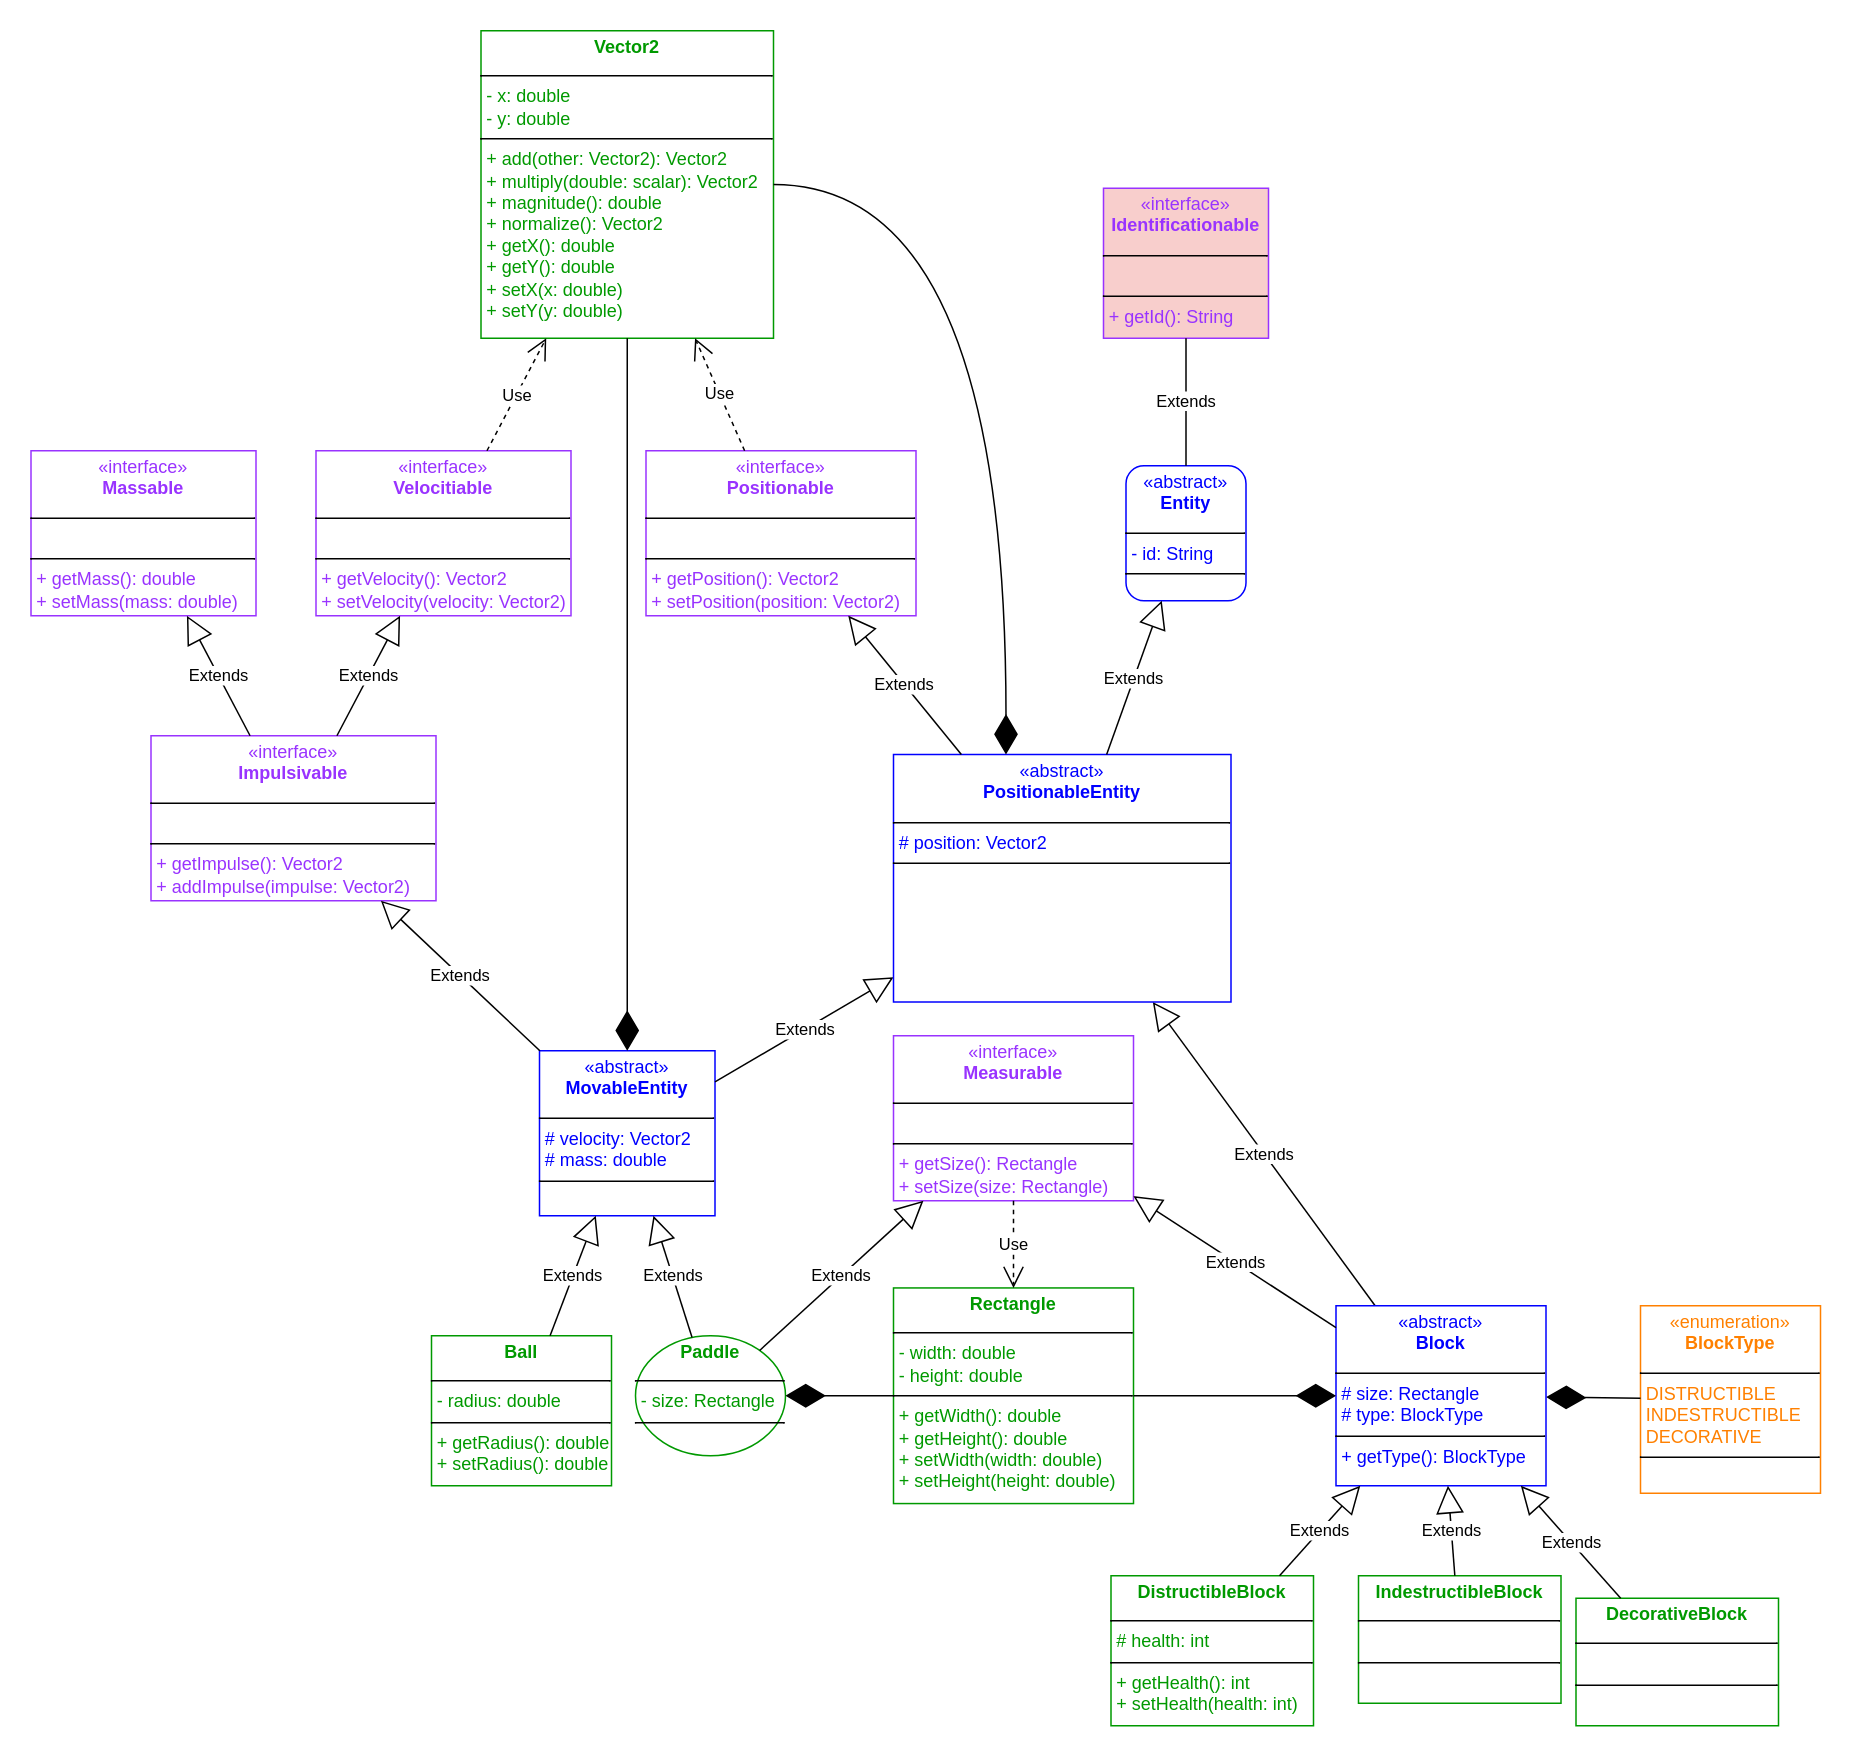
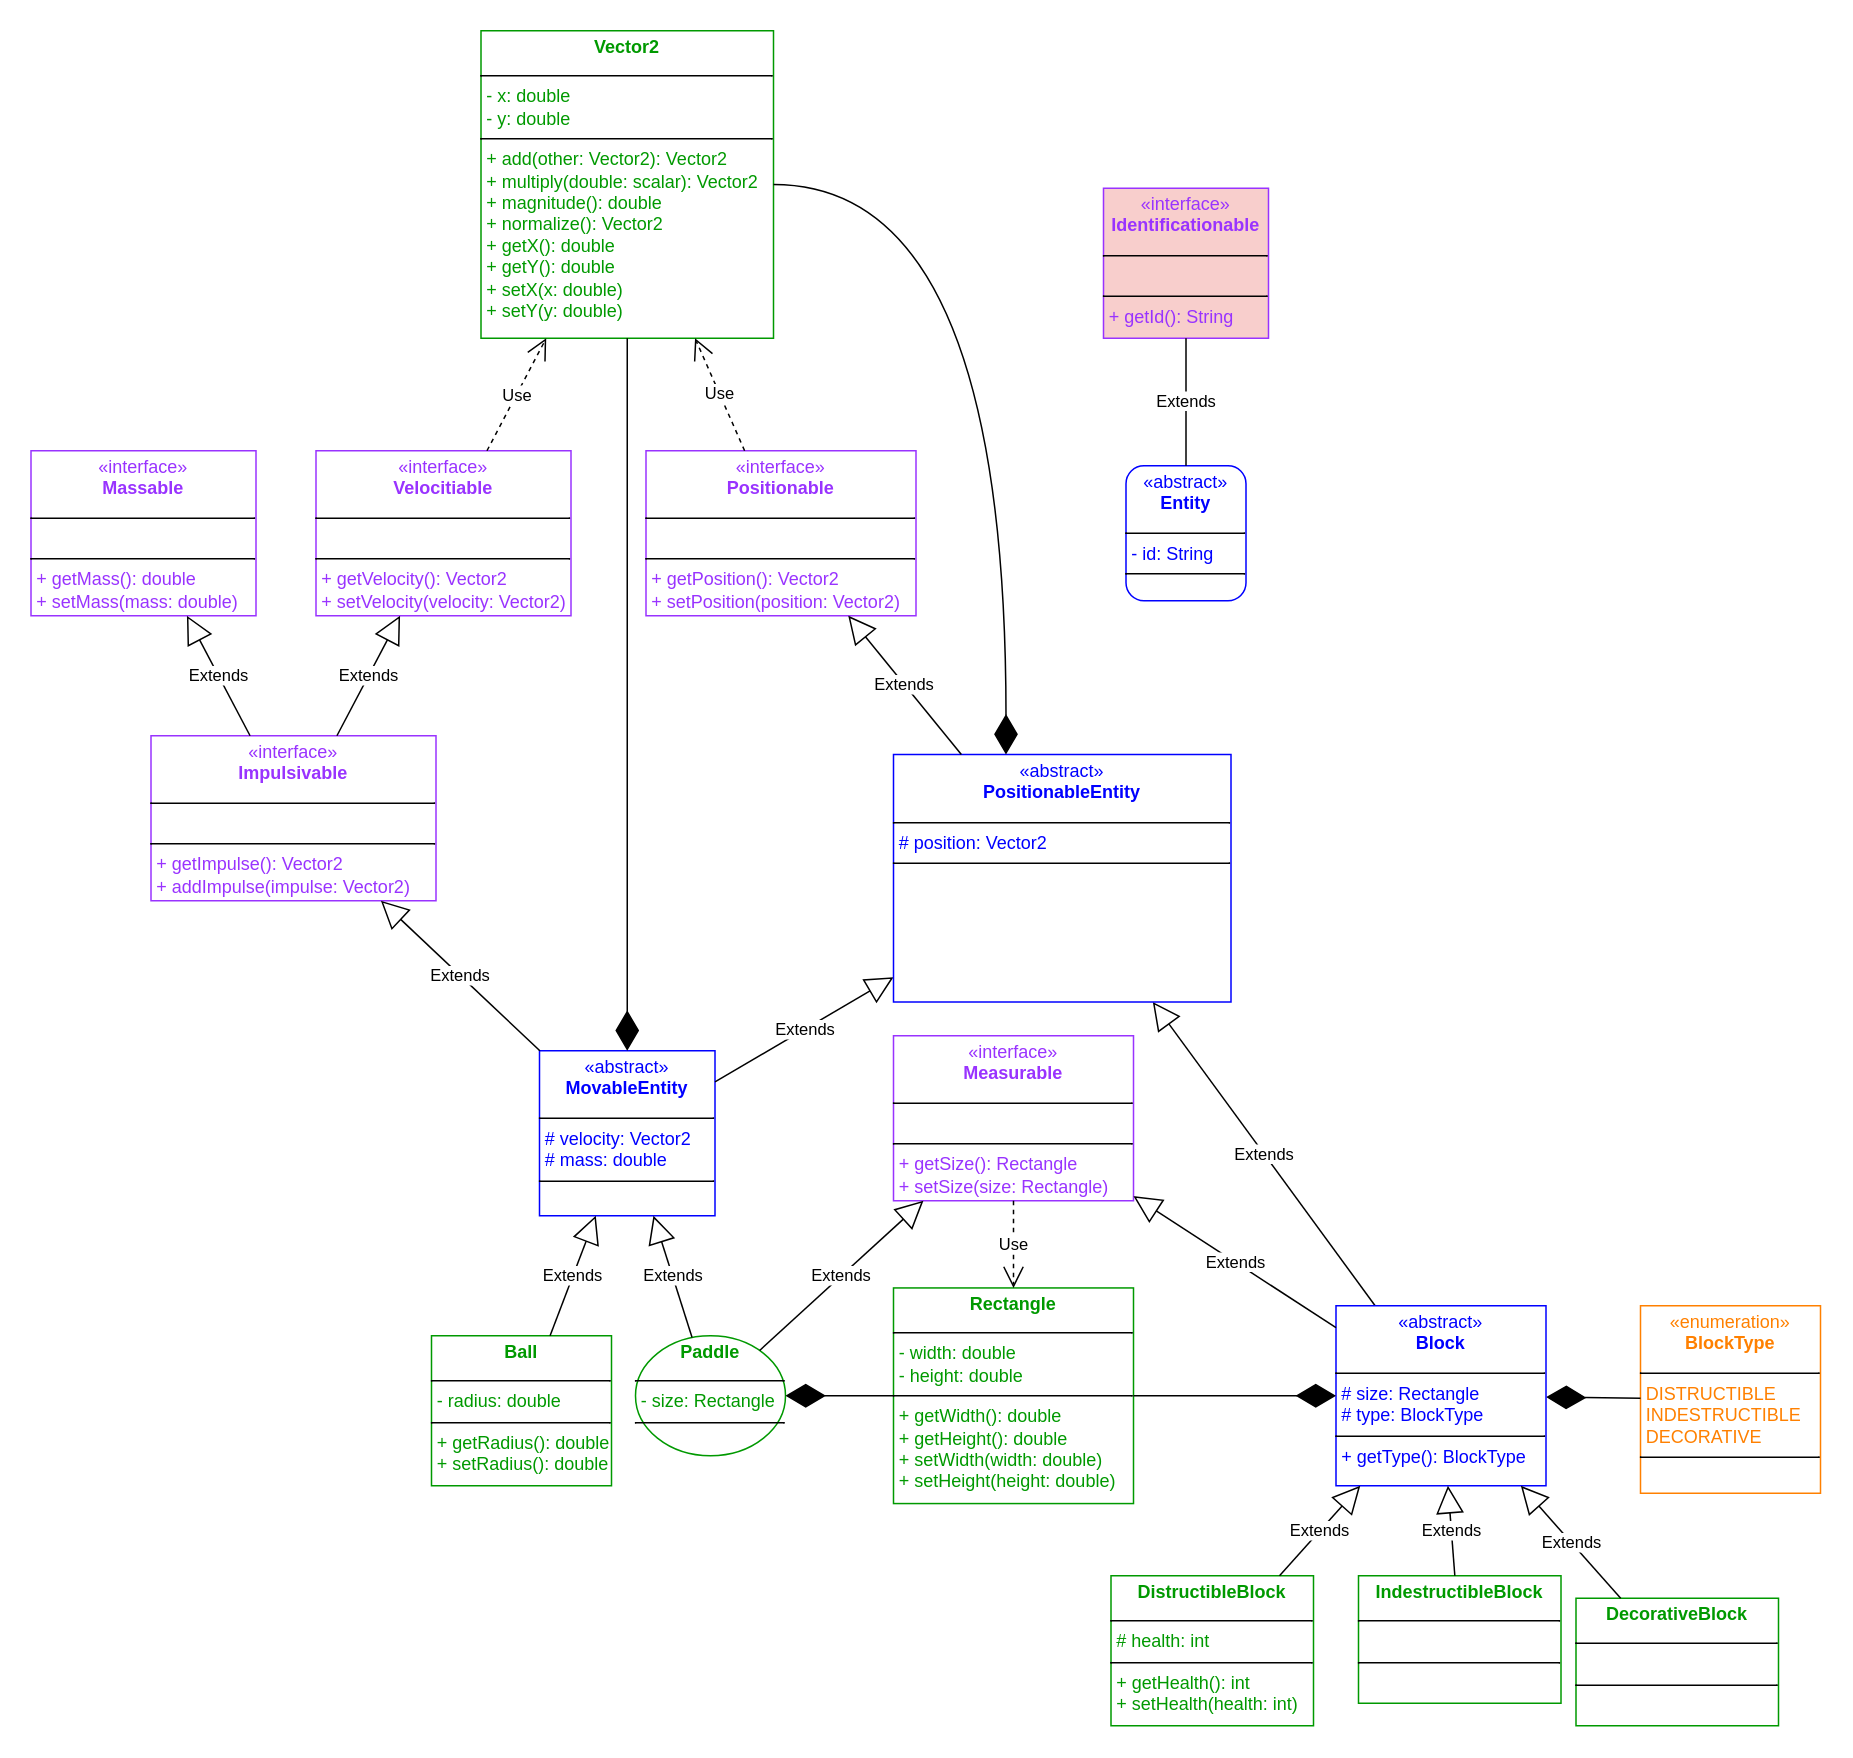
(1129, 690) -> none
